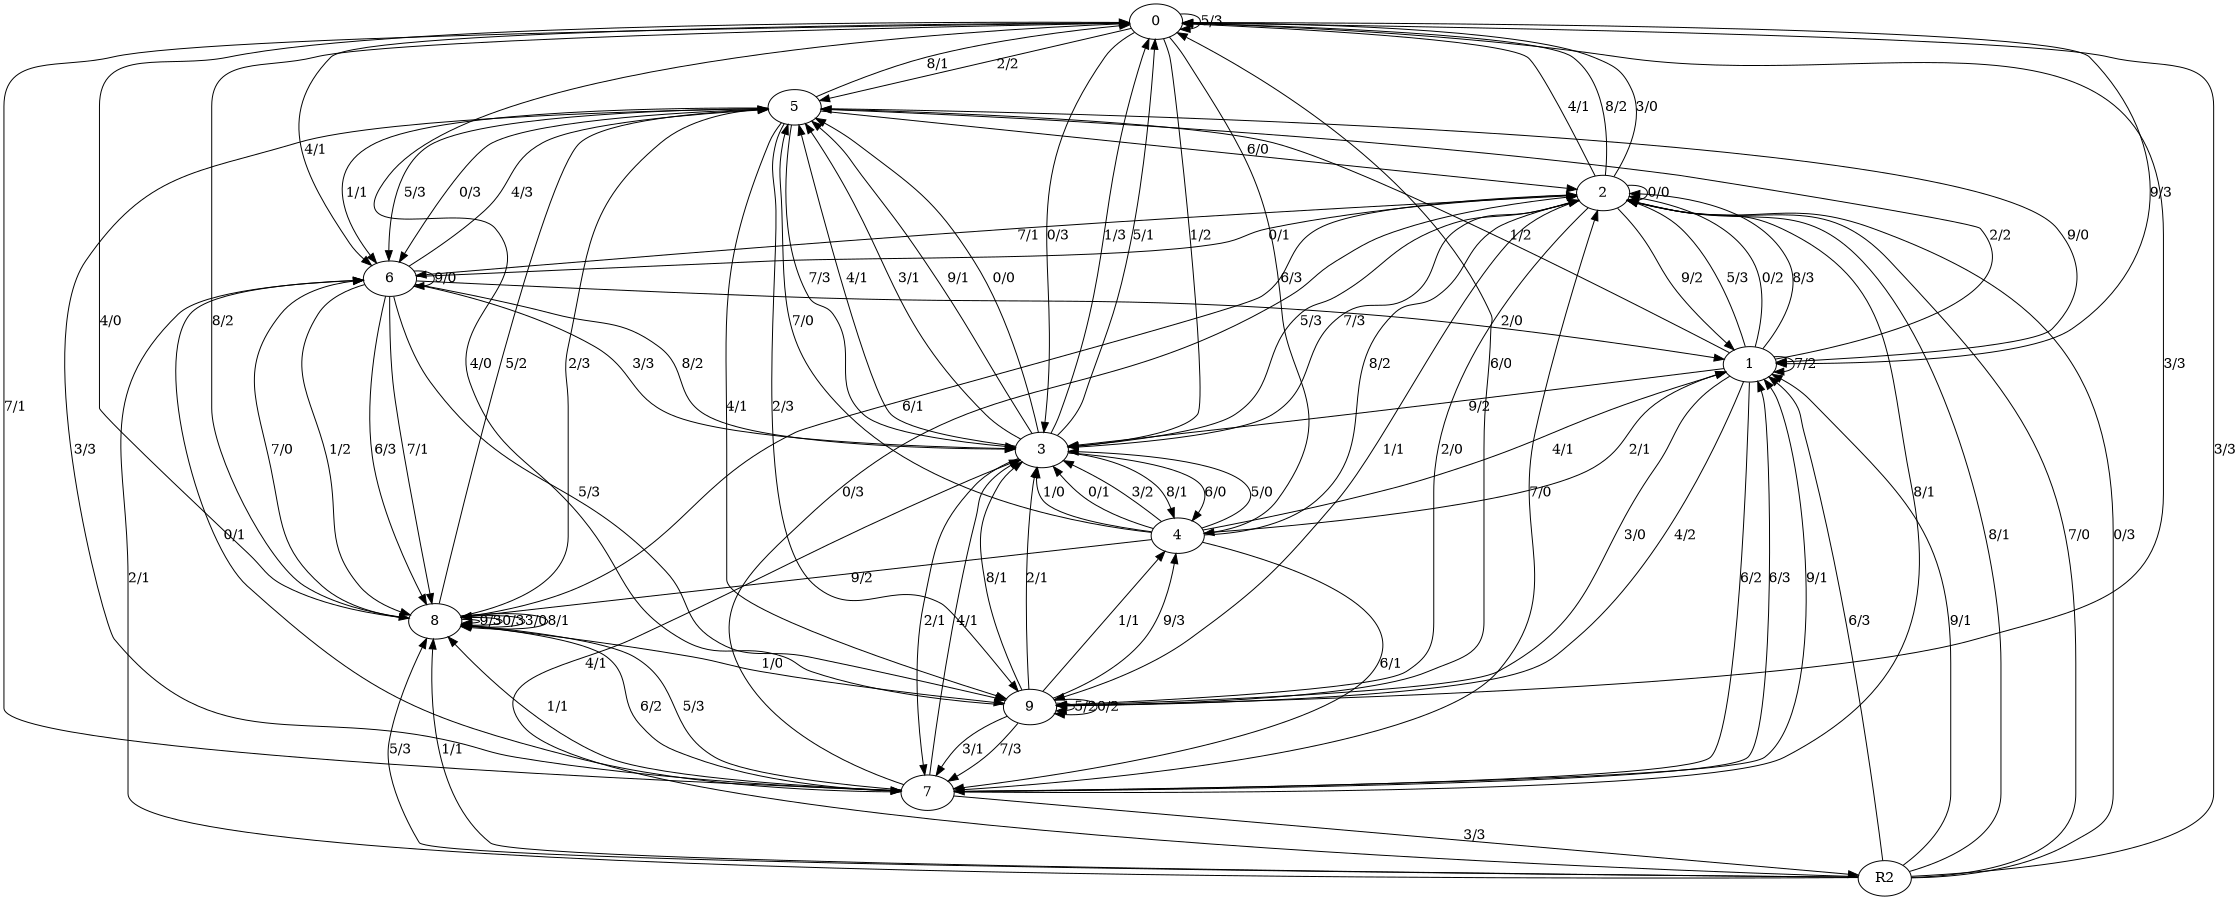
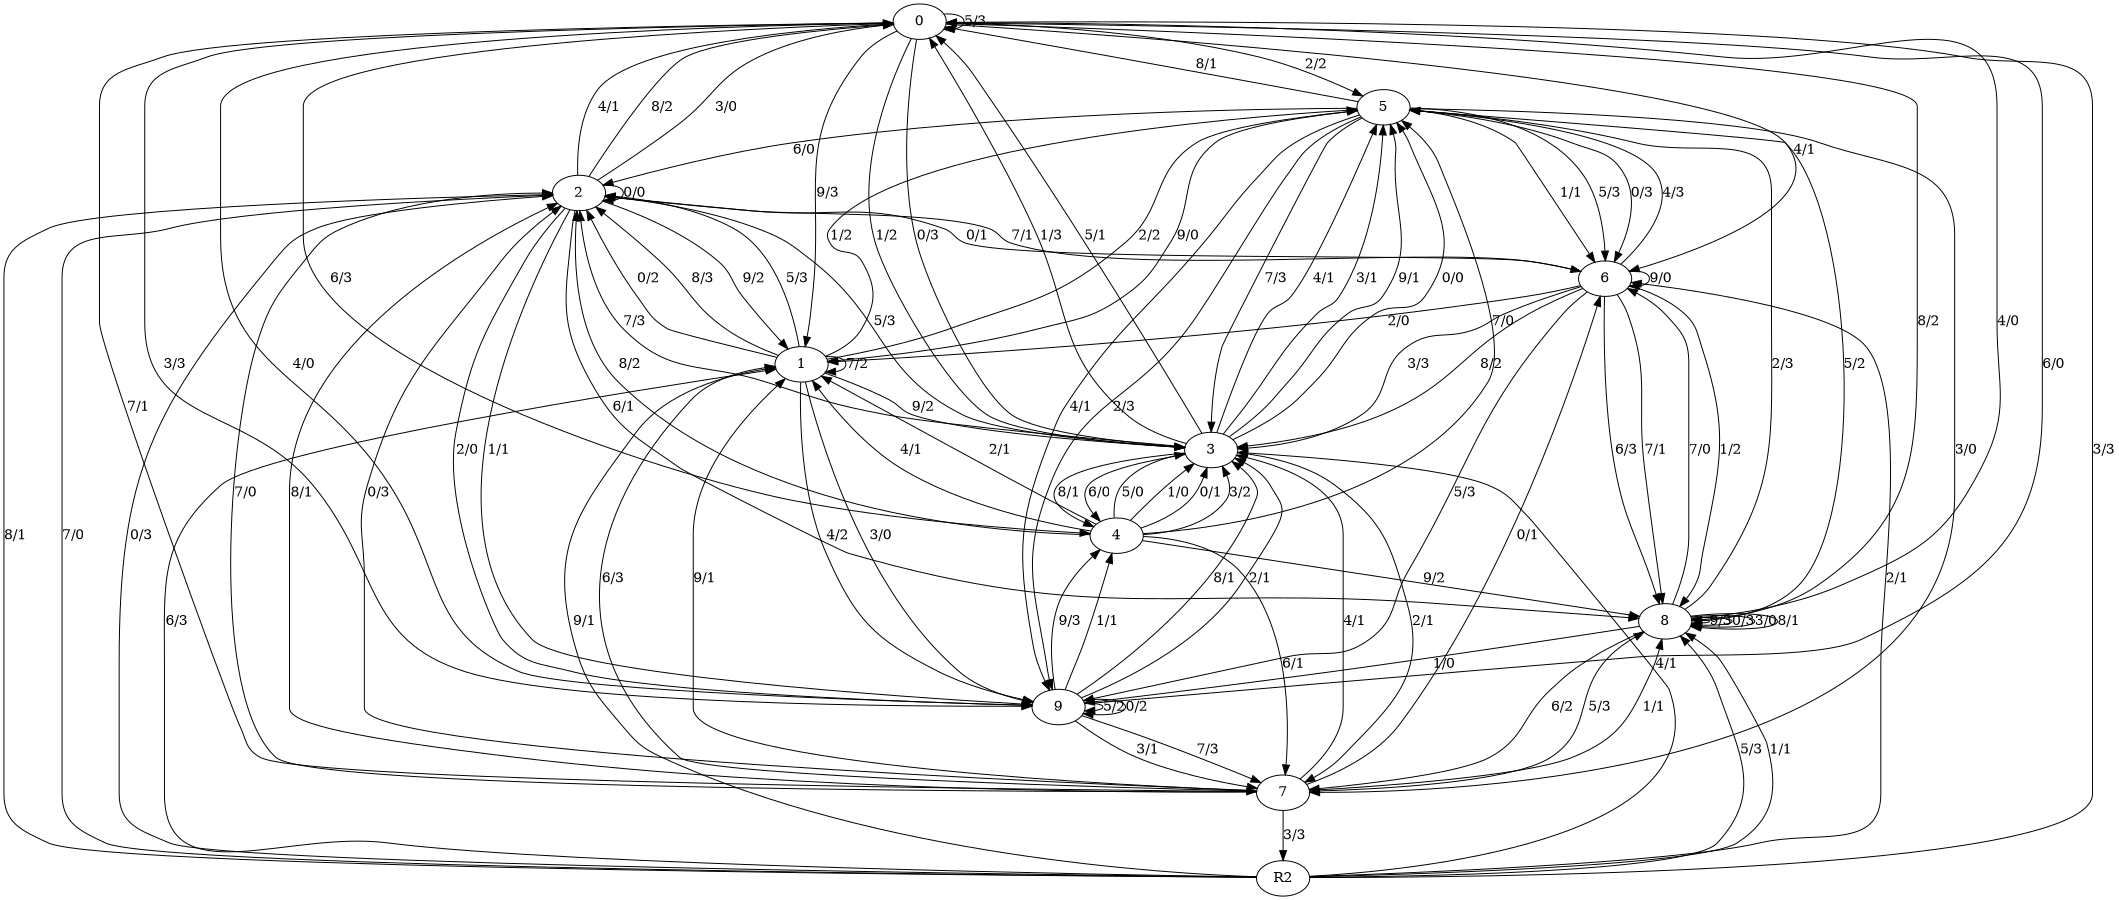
(85, 450) -> (1966, 450)
(1695, 761) -> none
